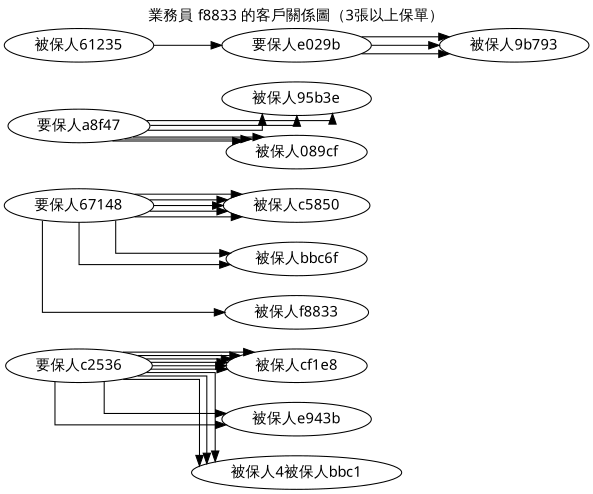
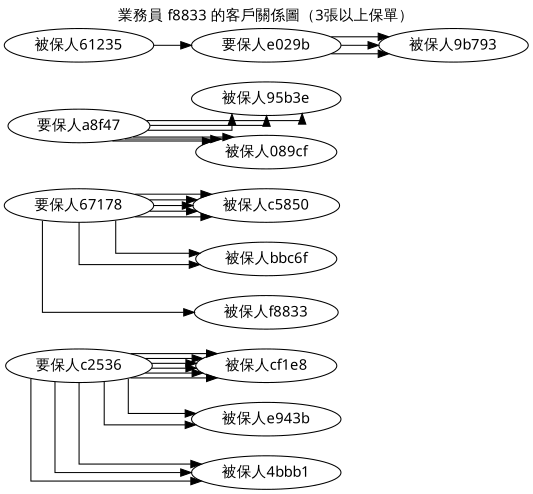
(79, 206) -> (79, 206)
(297, 473) -> (266, 473)
